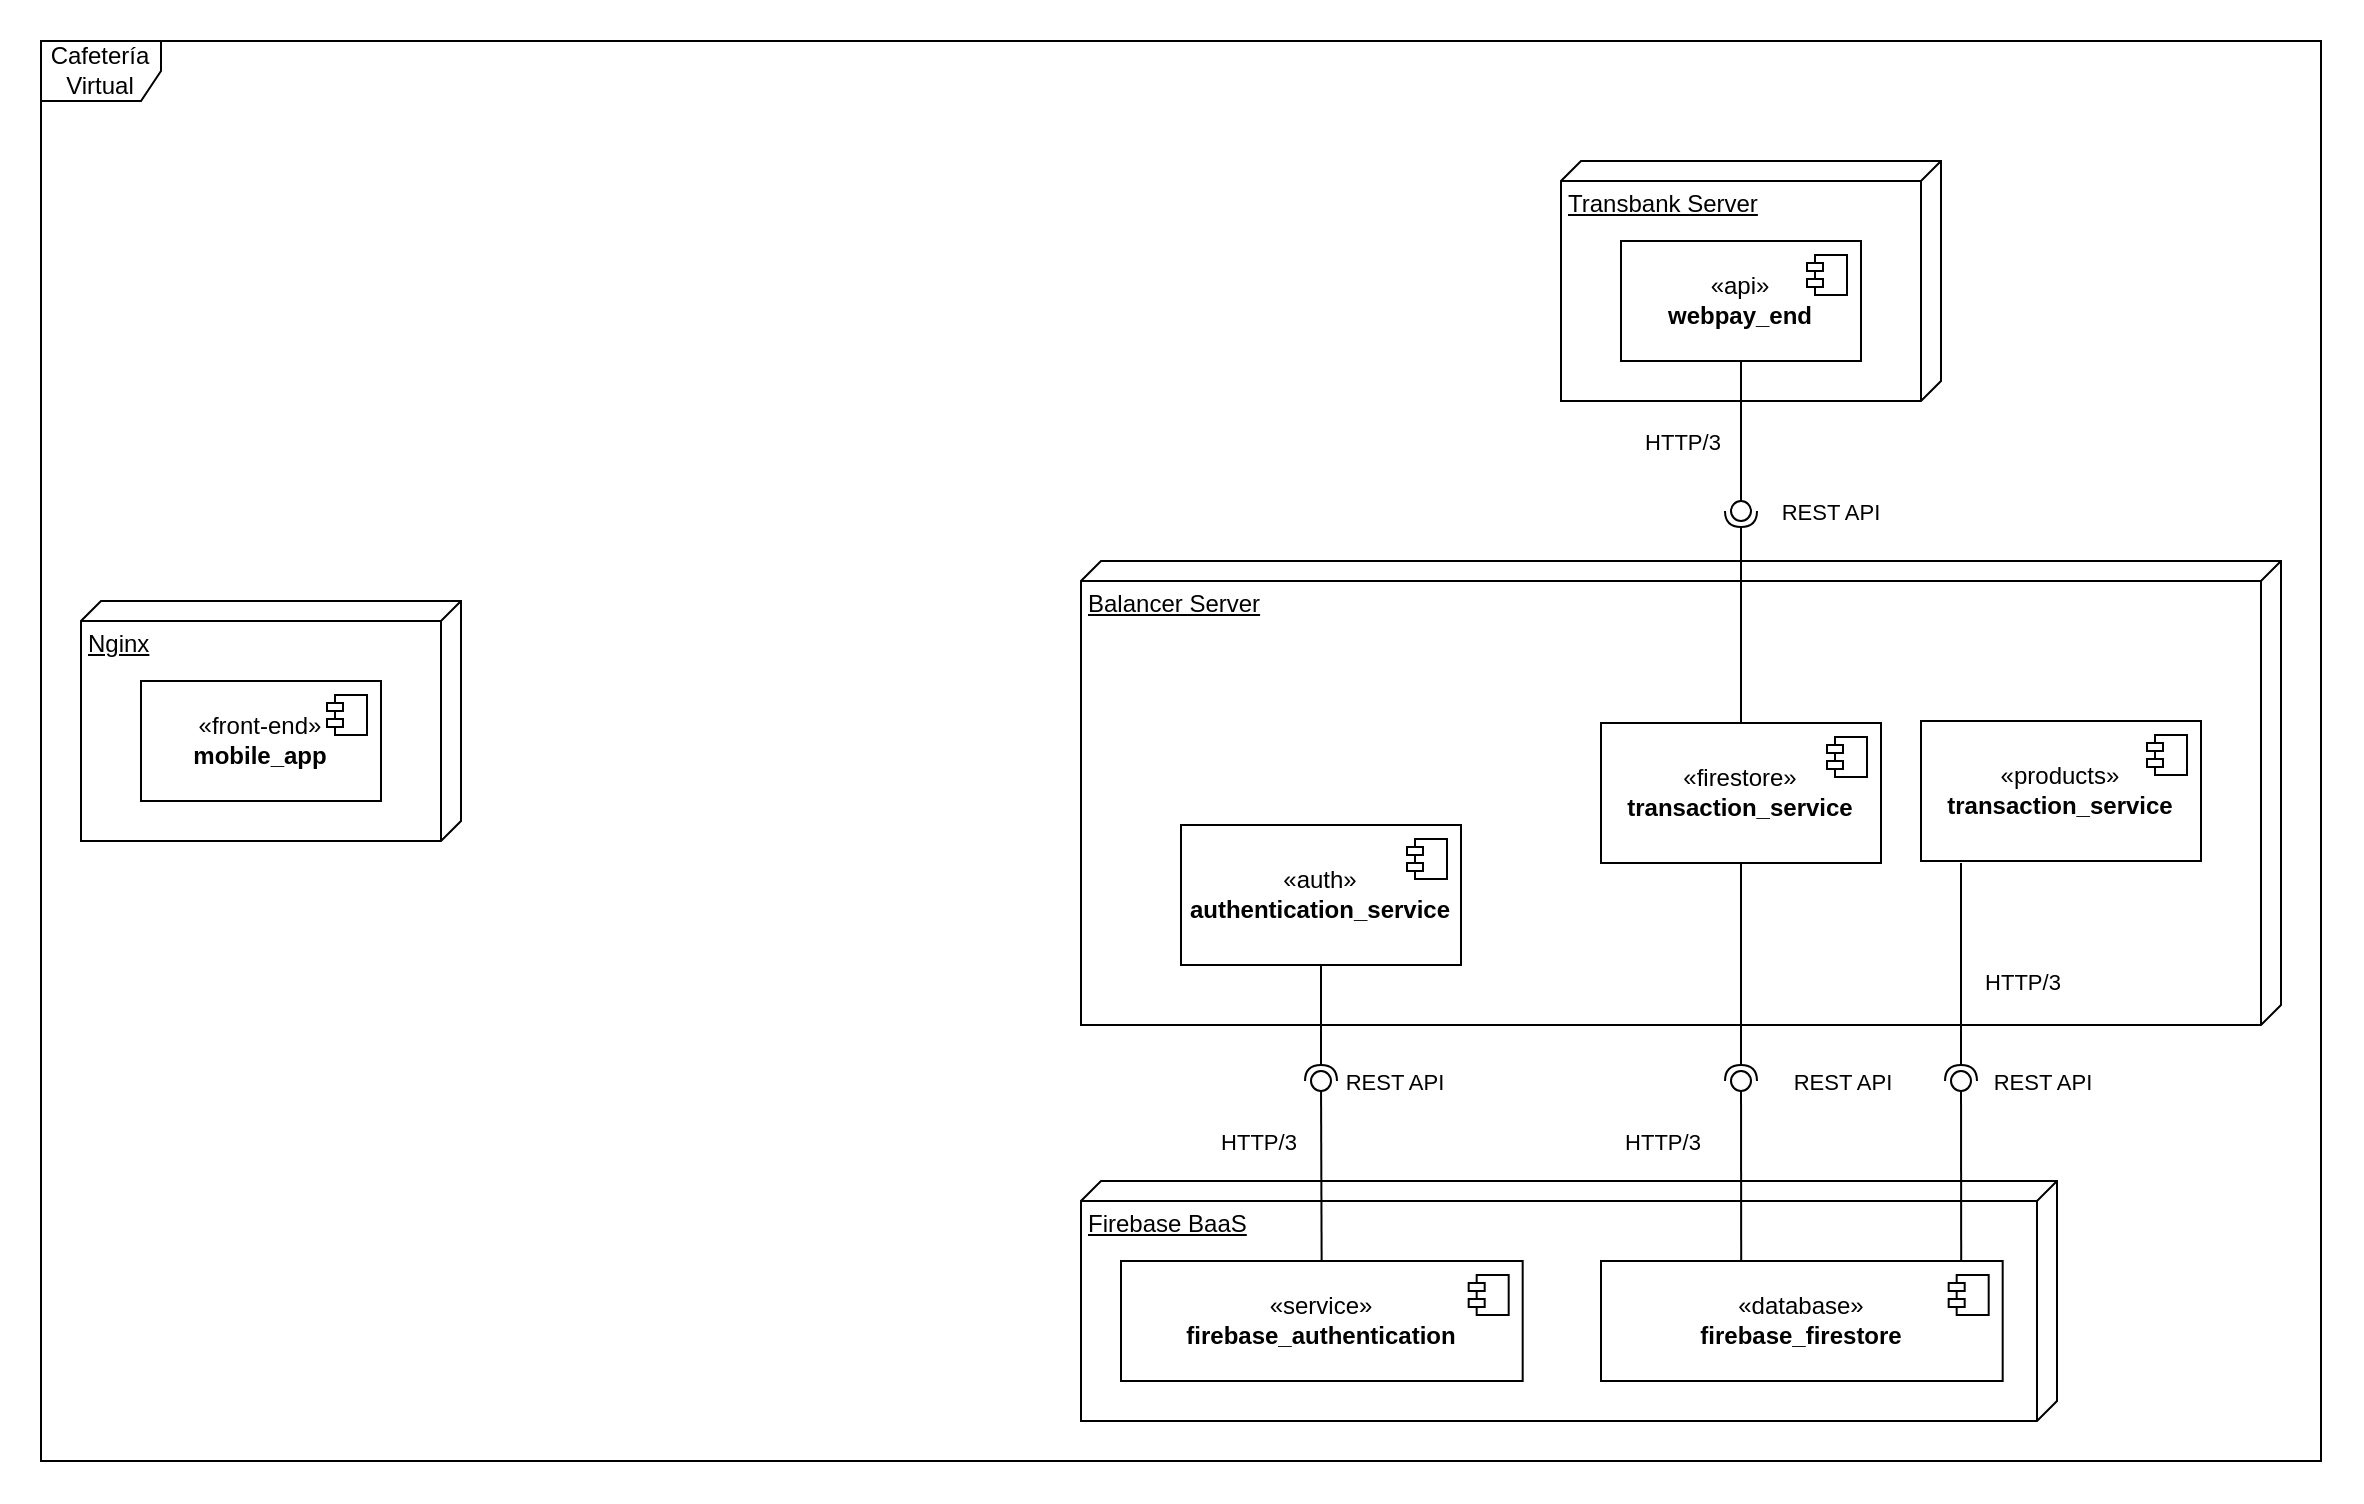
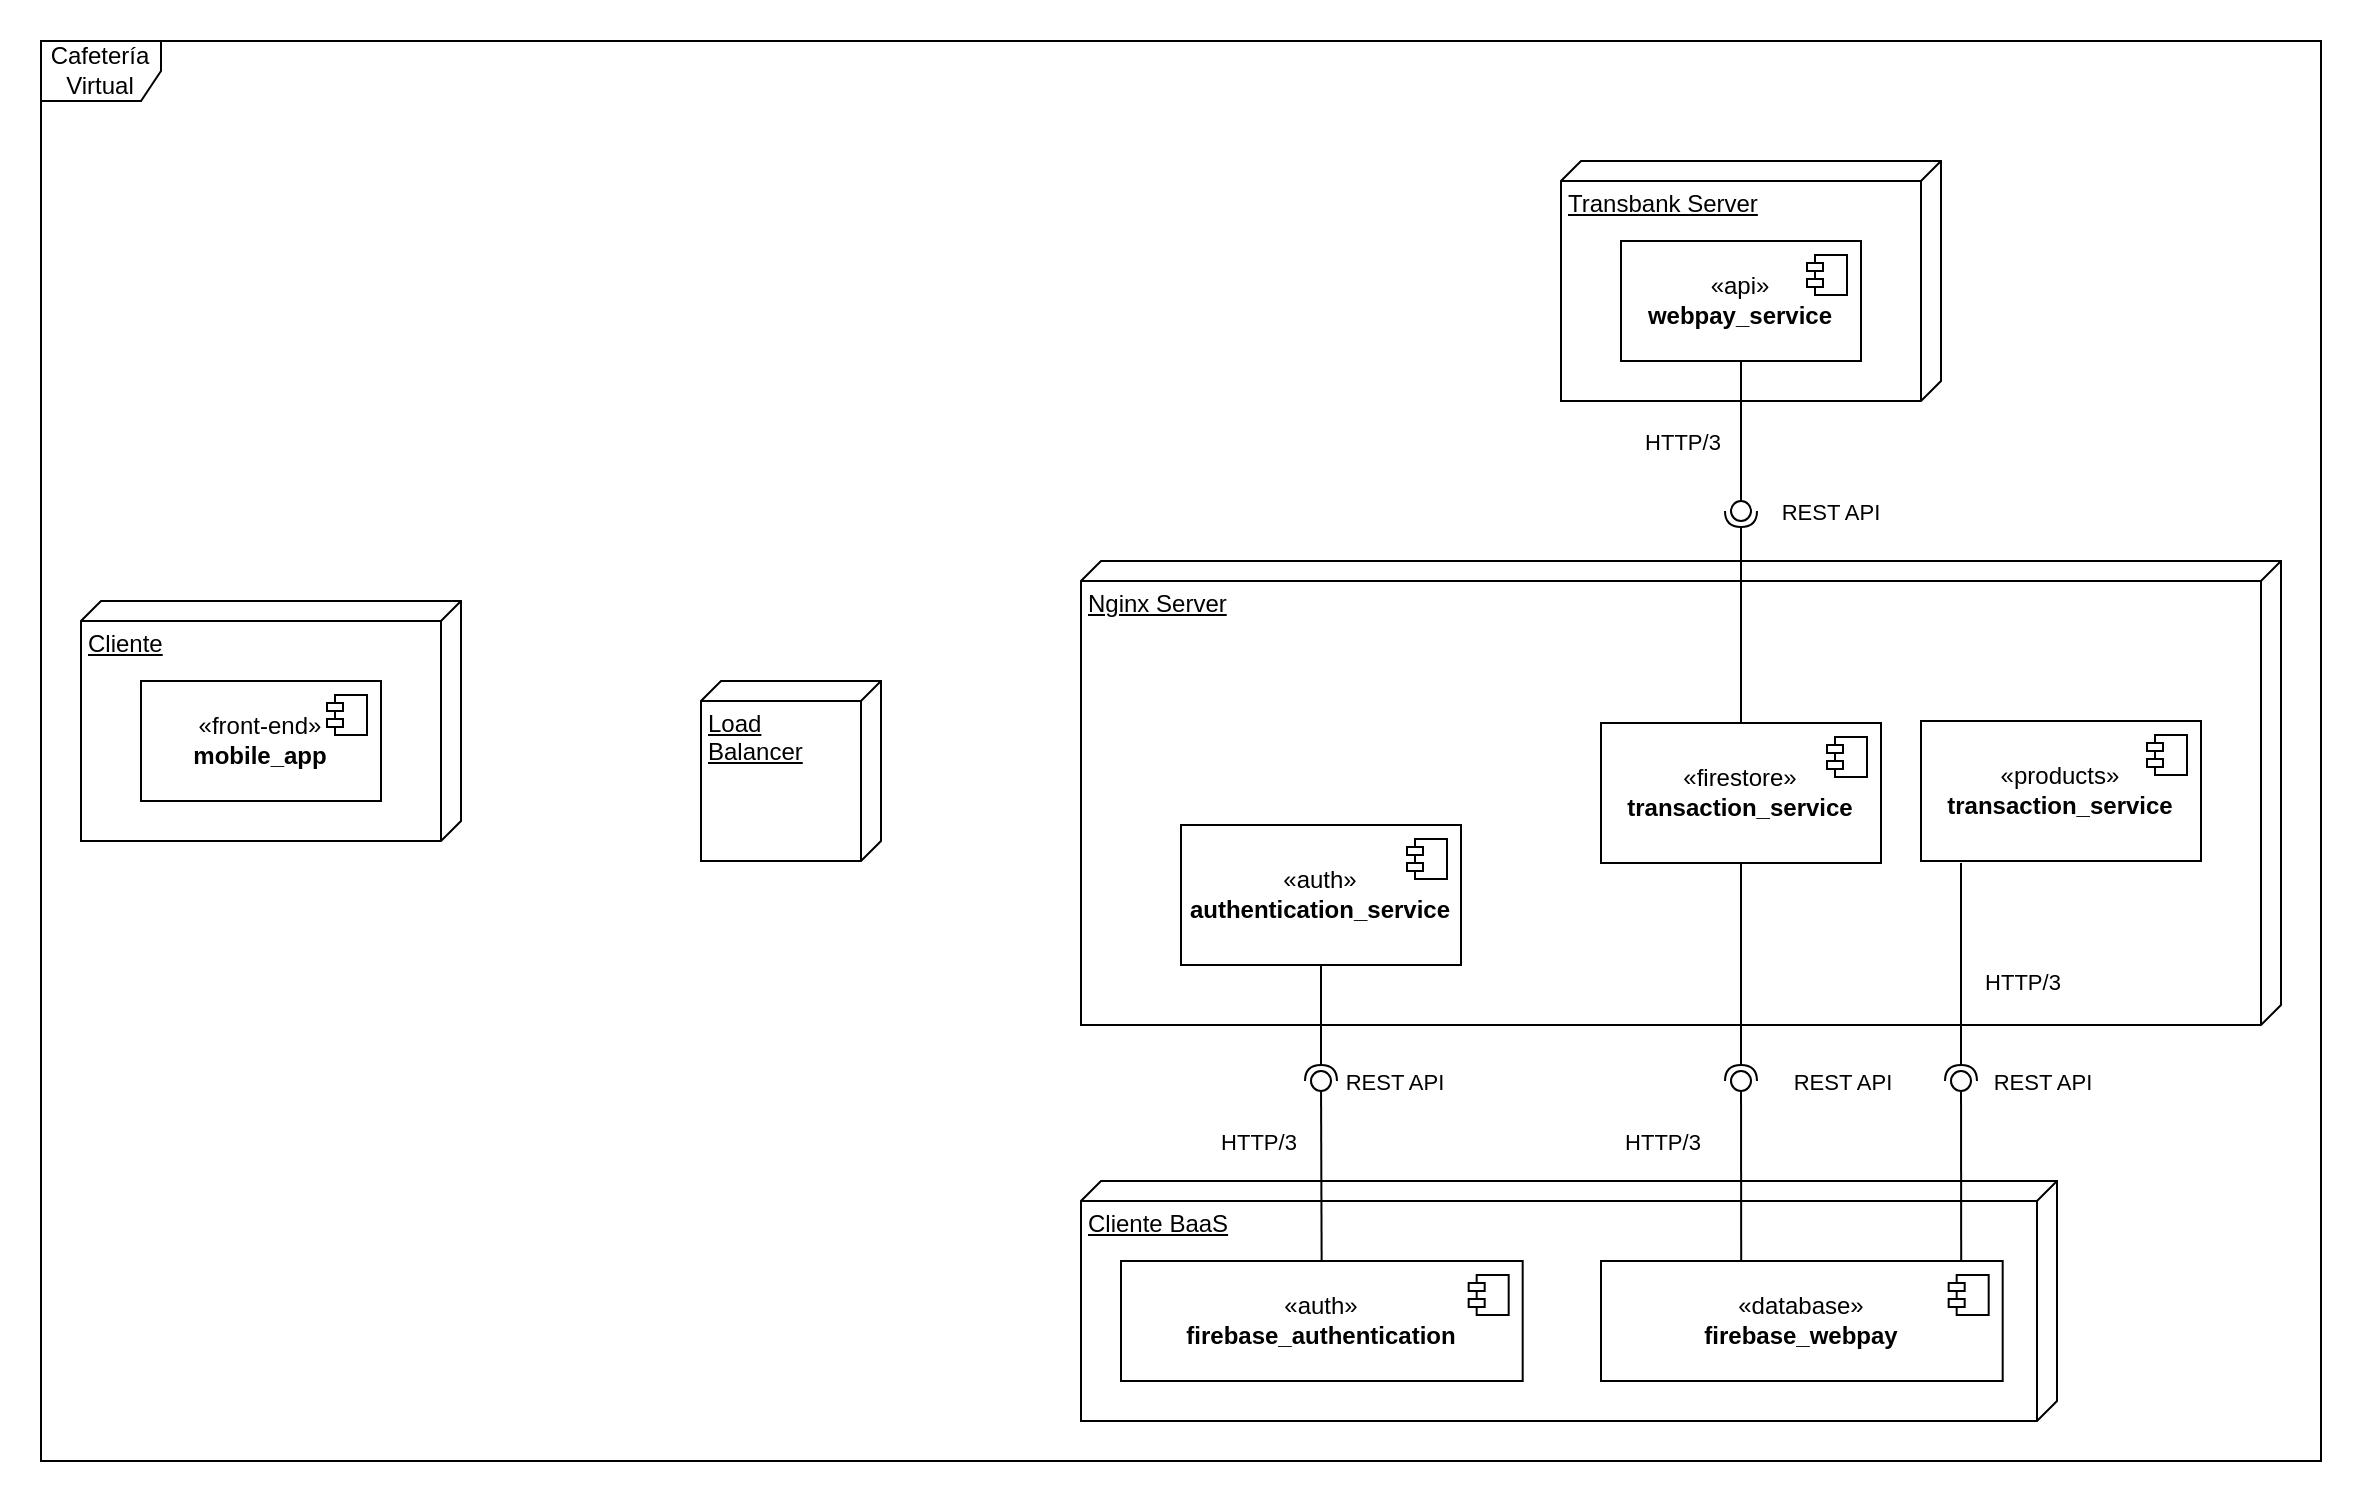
(1741, 301) -> (1741, 301)
(1184, 605) -> (1163, 605)
(119, 645) -> (130, 645)
none -> (791, 771)
(1170, 1225) -> (1160, 1225)
(1322, 1321) -> (1322, 1321)
(1802, 1321) -> (1802, 1321)
